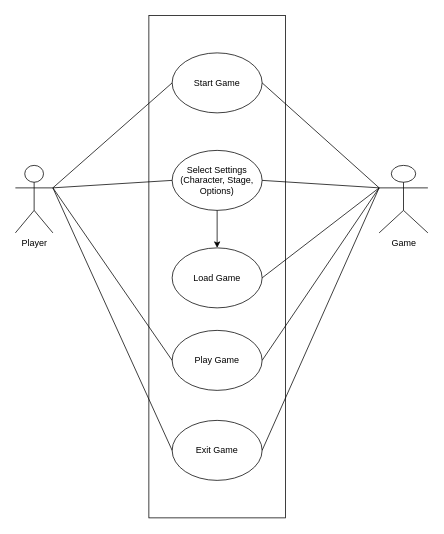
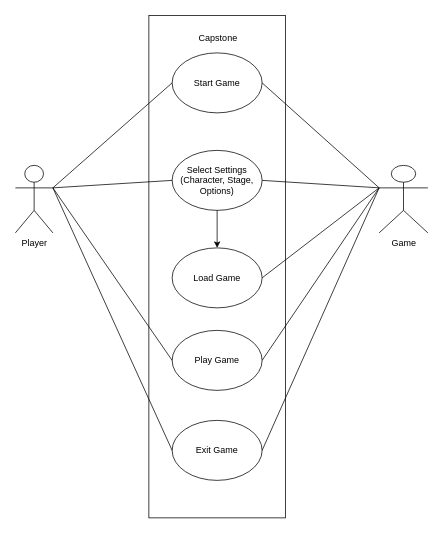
none -> (218, 38)
